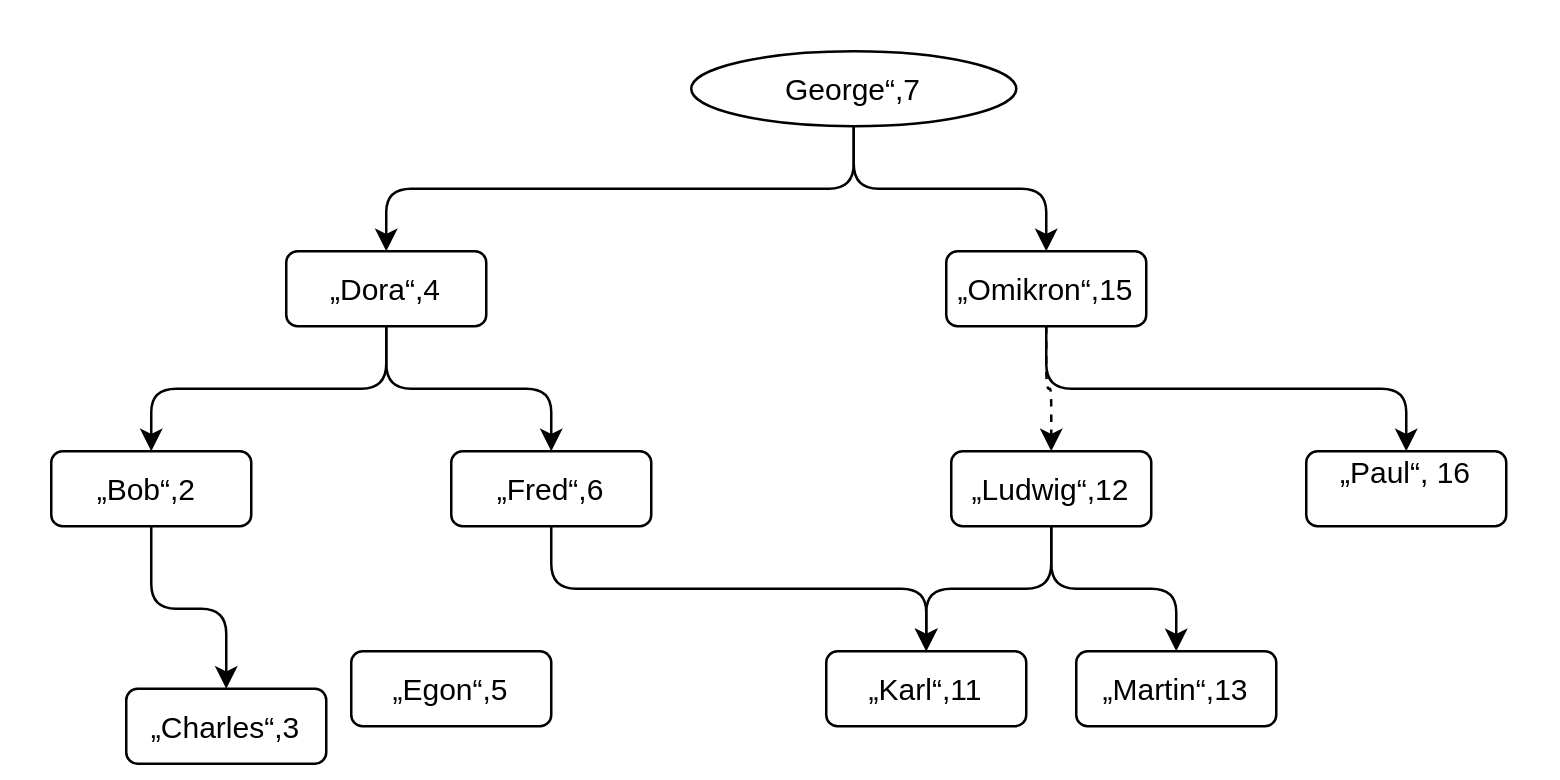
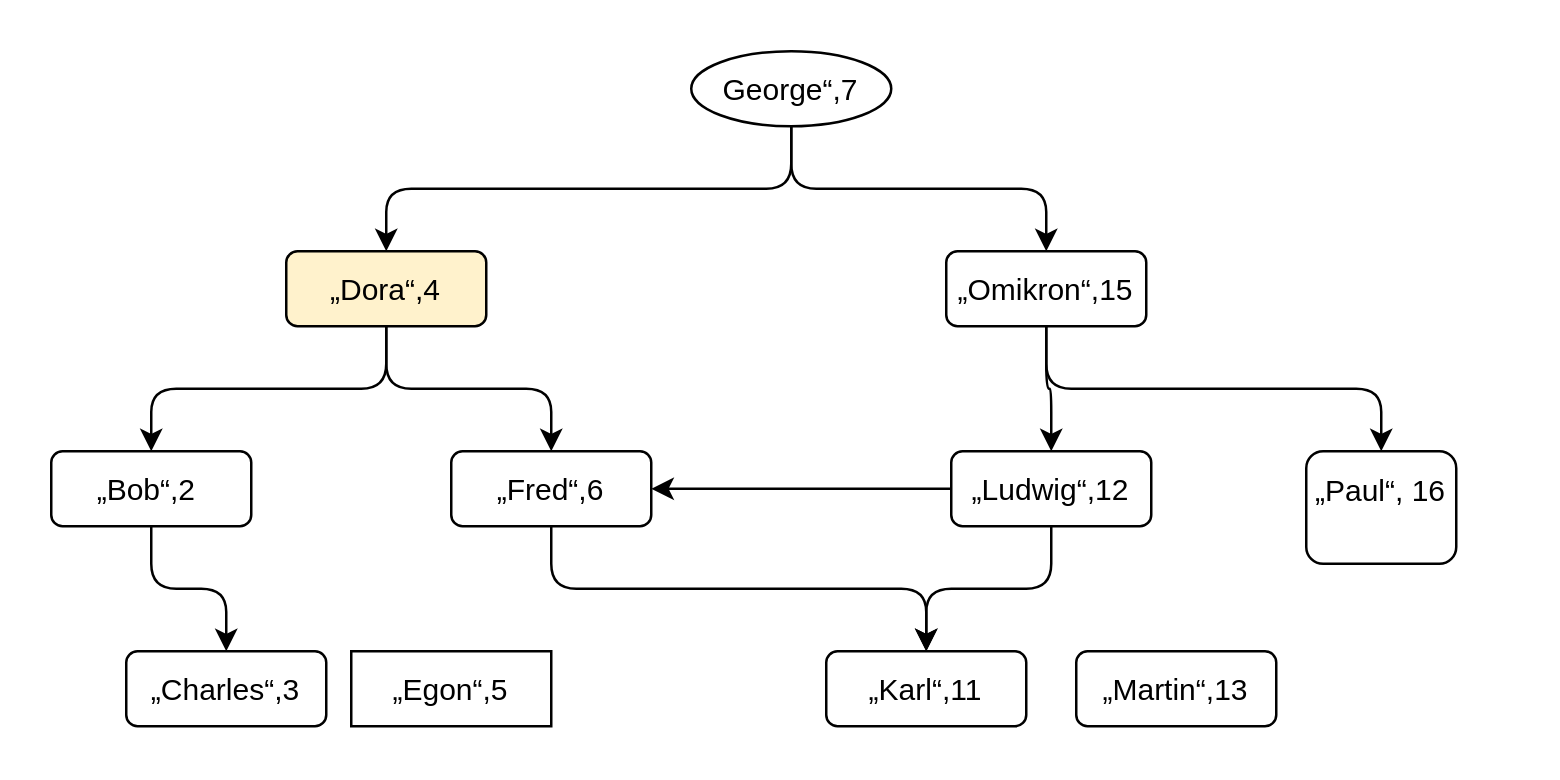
(854, 89) -> (791, 89)
(386, 289) -> (386, 289)
(1051, 405) -> (1051, 405)
(1406, 489) -> (1381, 508)
(1130, 589) -> (809, 489)
(451, 689) -> (451, 689)
(226, 726) -> (226, 689)
